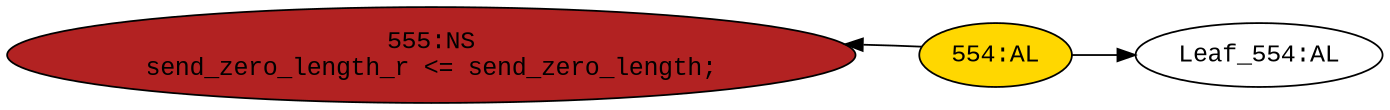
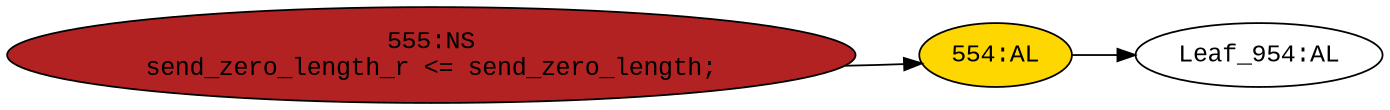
(893, 46) -> (874, 65)
(1259, 55) -> (1259, 55)
